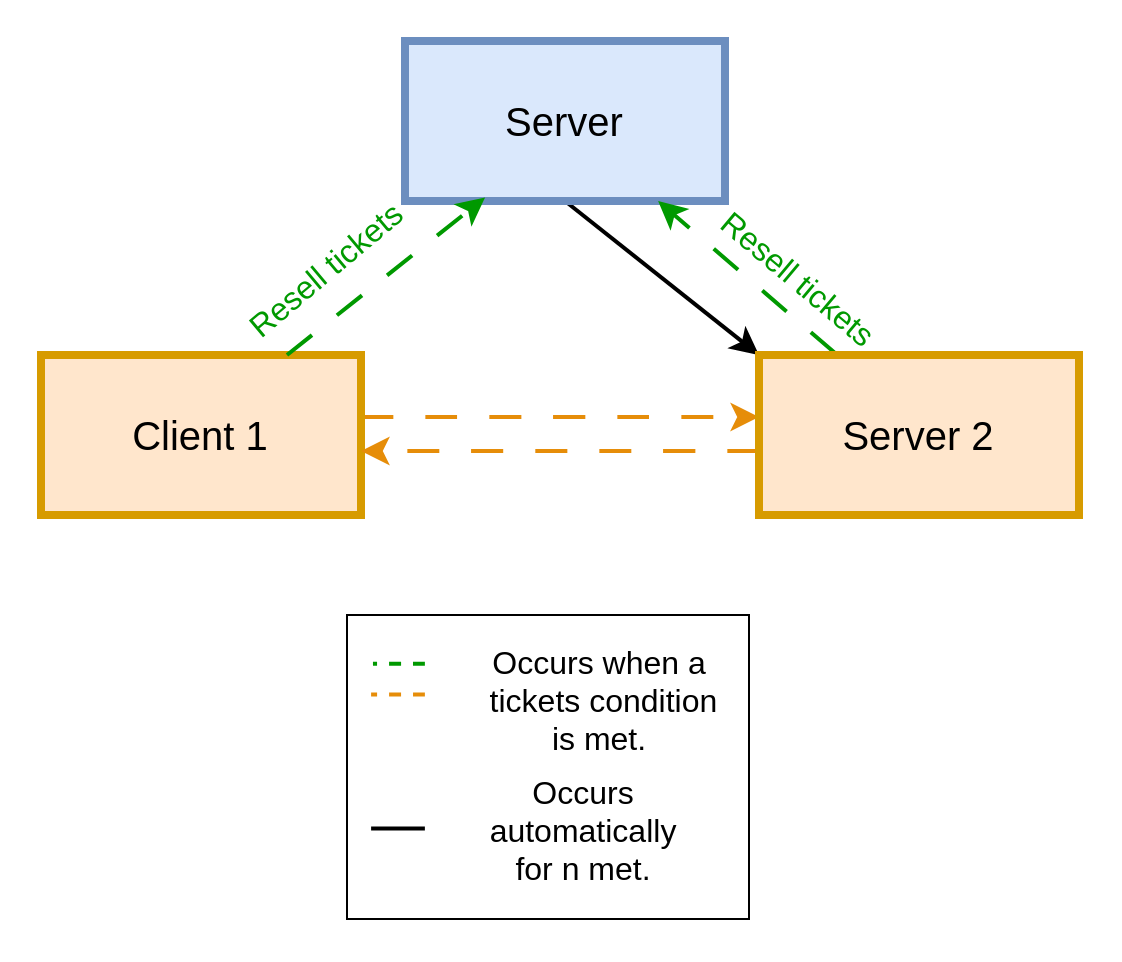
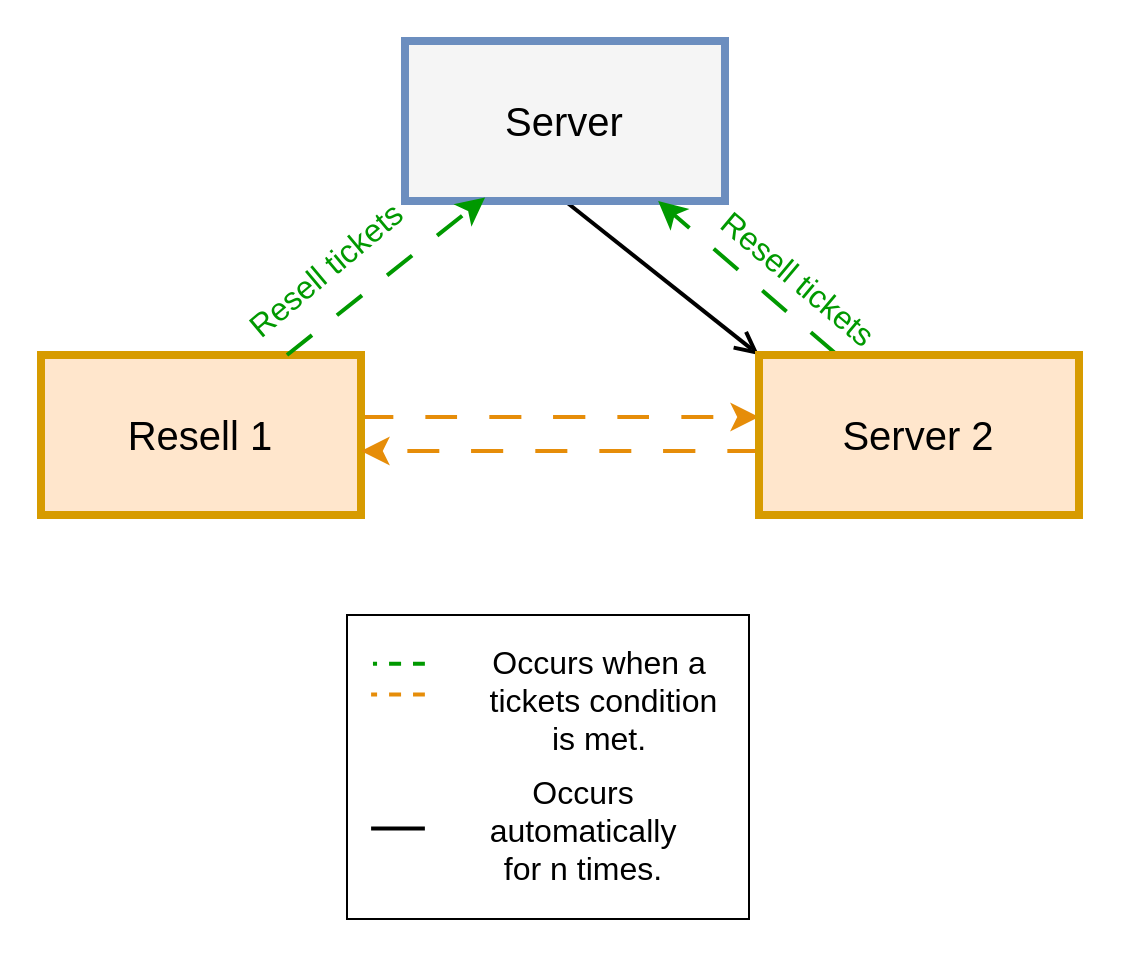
(565, 121) -> (565, 121)
(742, 342) -> (744, 343)
(201, 435) -> (201, 435)
(584, 831) -> (584, 831)
